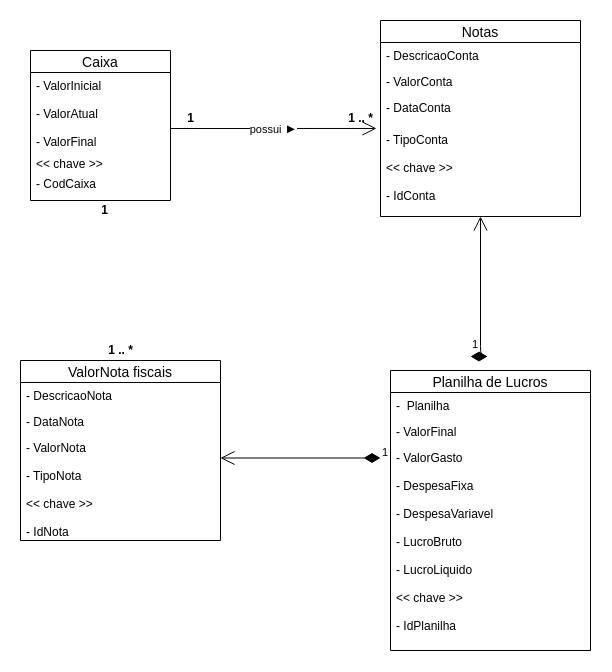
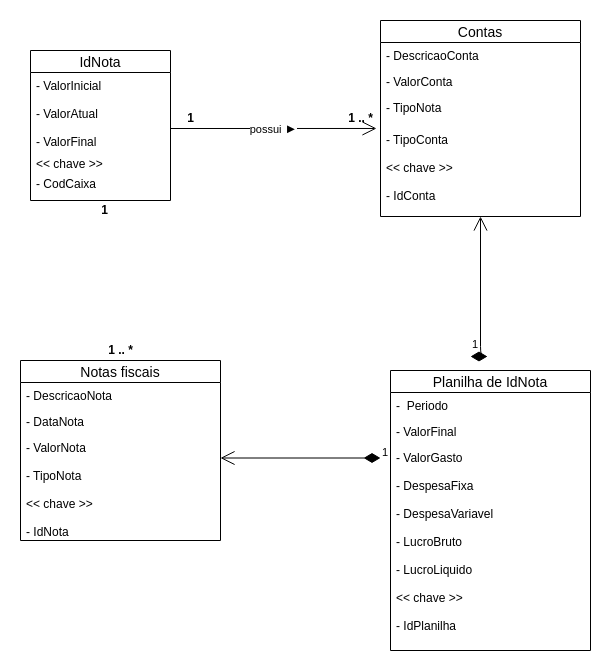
(480, 32) -> (480, 32)
(100, 62) -> (100, 62)
(421, 108) -> (416, 108)
(120, 372) -> (120, 372)
(490, 382) -> (490, 382)
(427, 406) -> (426, 406)
